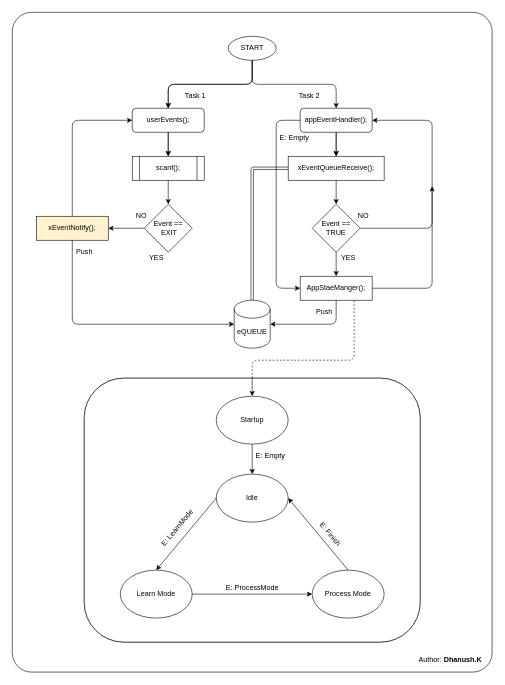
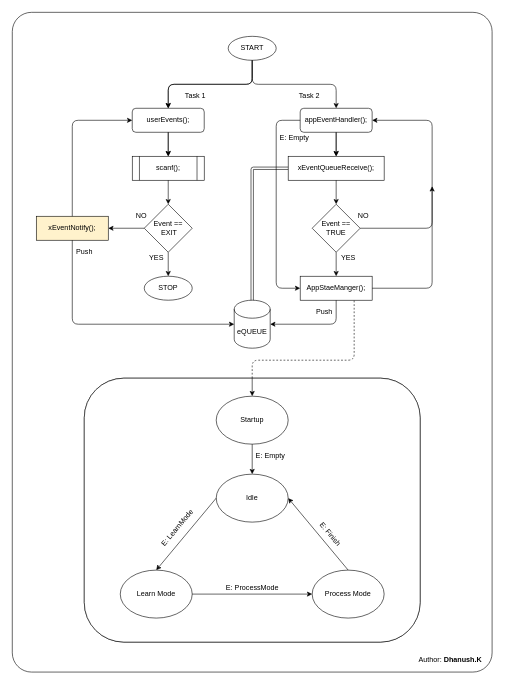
none -> (168, 270)
none -> (168, 288)
